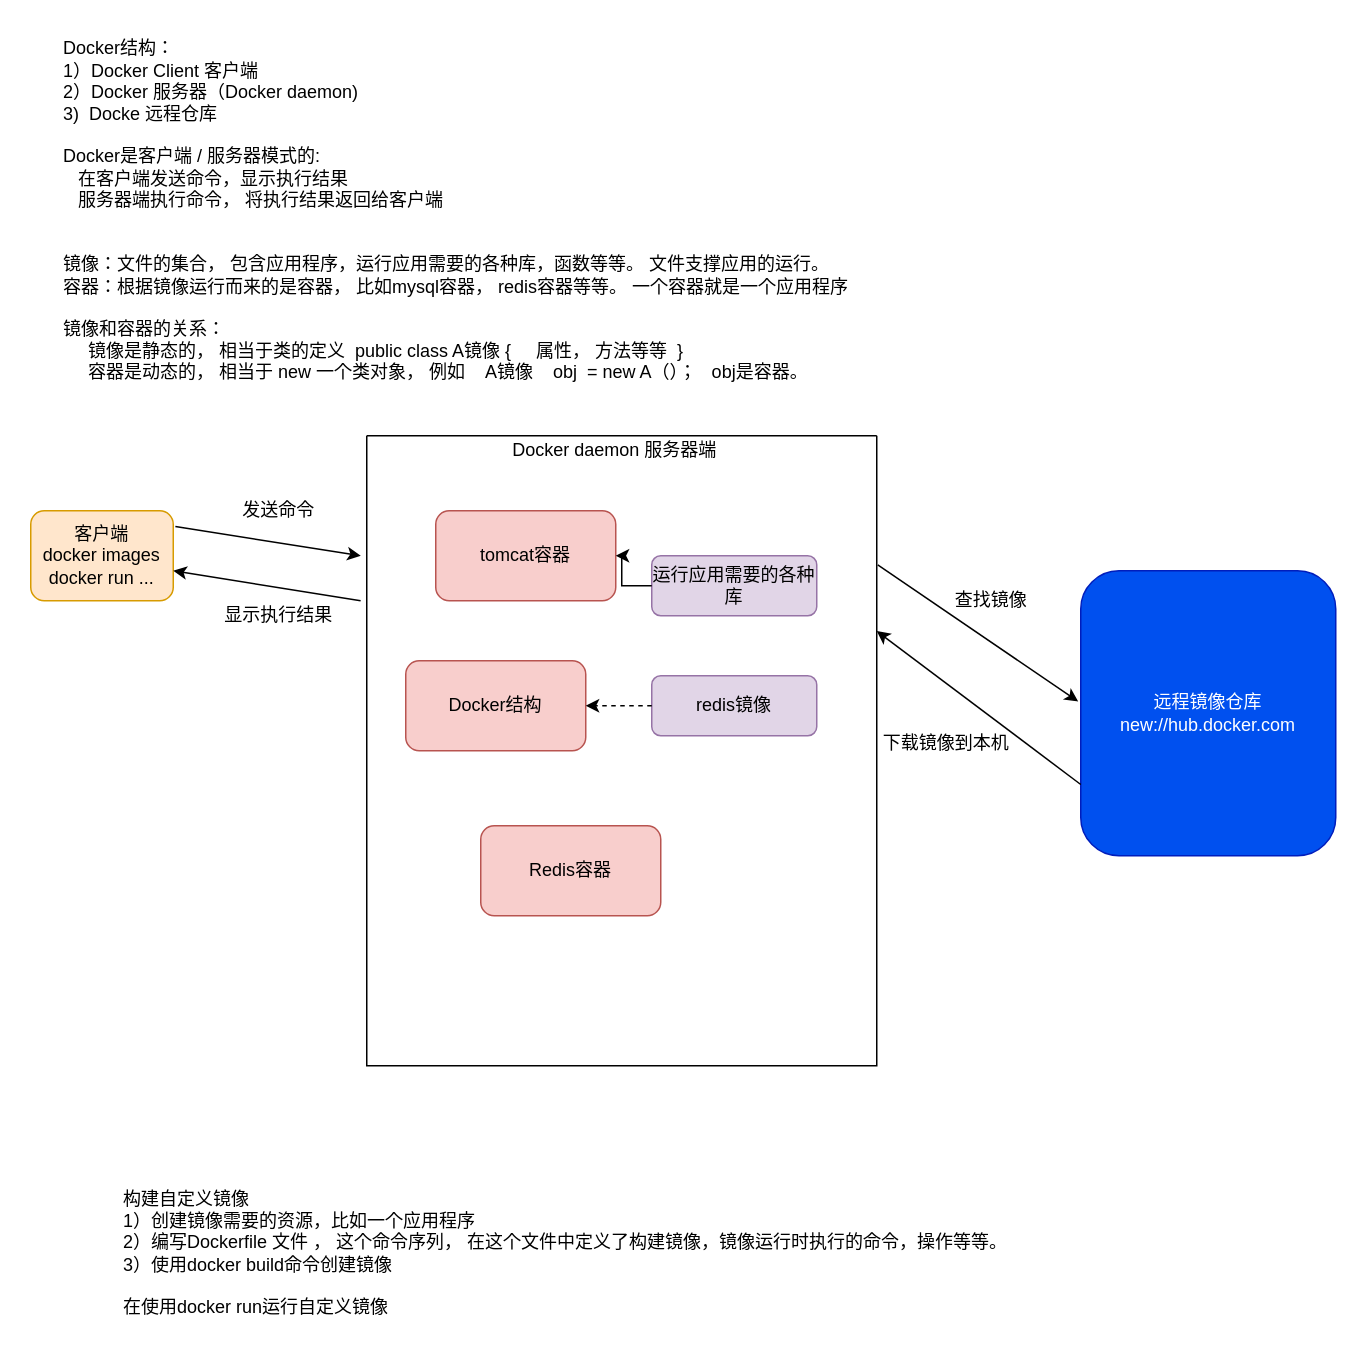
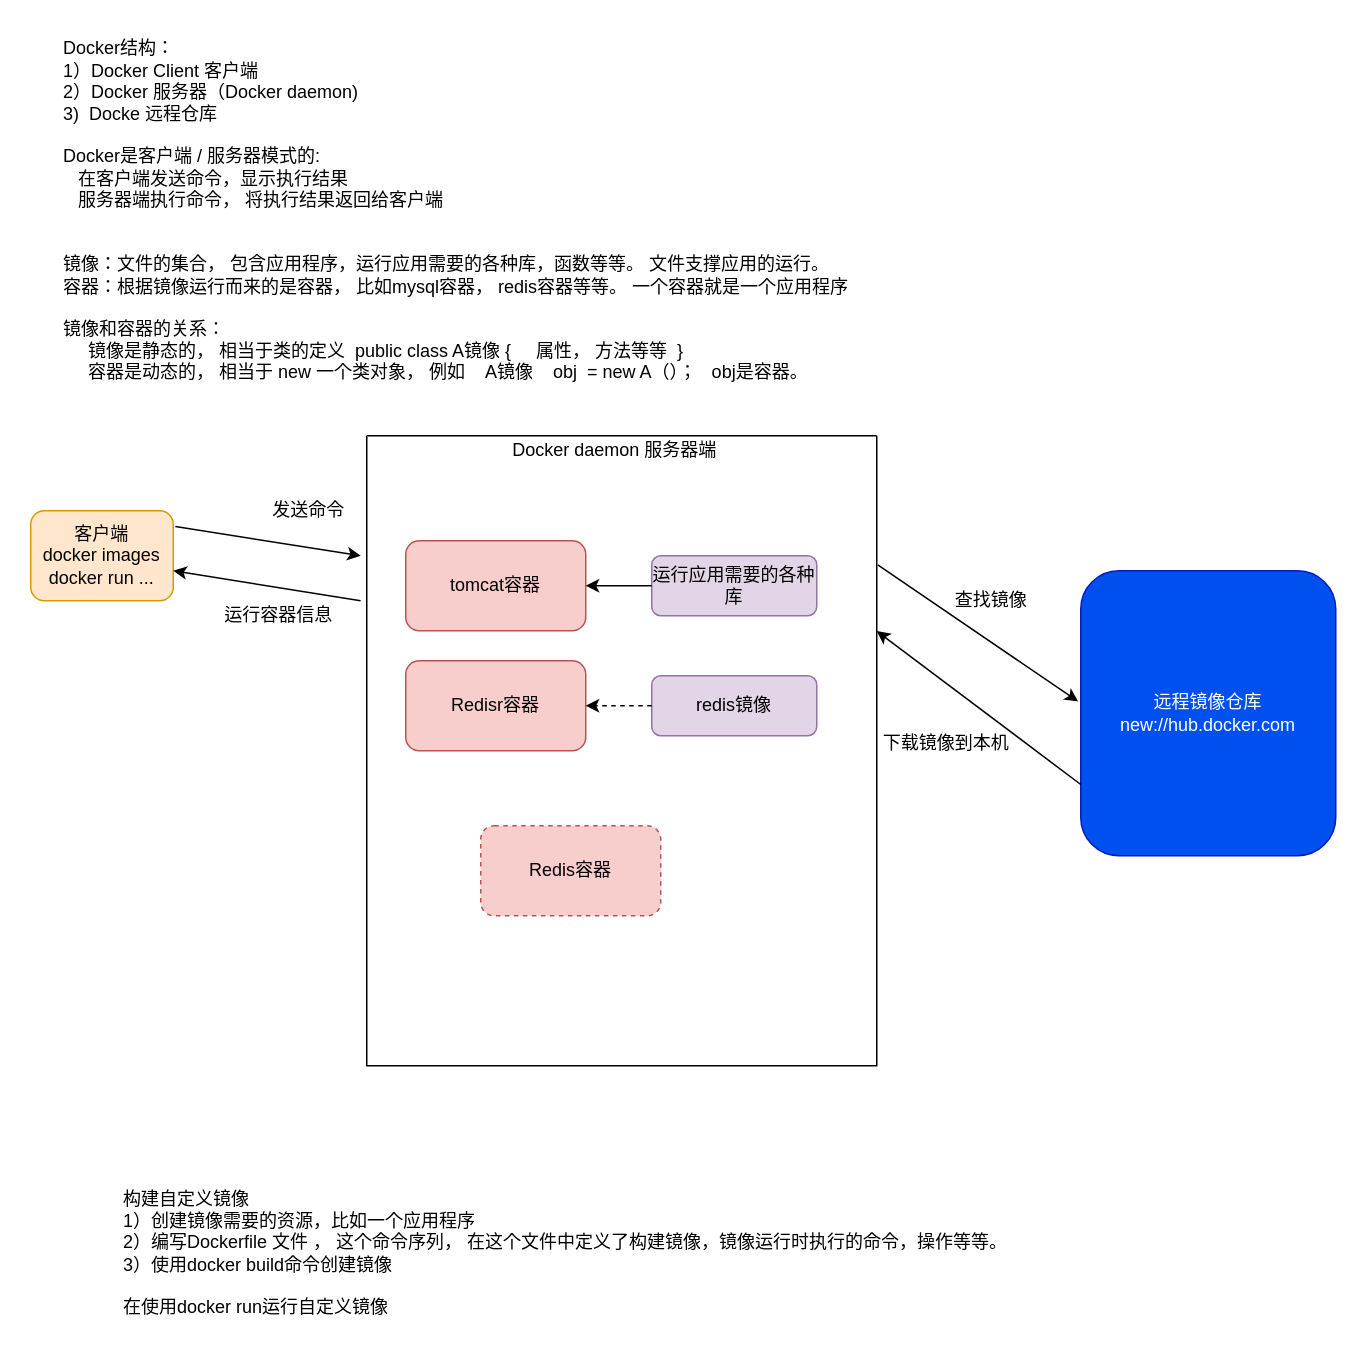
(278, 511) -> (308, 511)
(526, 556) -> (496, 586)
(279, 616) -> (279, 616)
(496, 706) -> (496, 706)
(571, 871) -> (571, 871)
